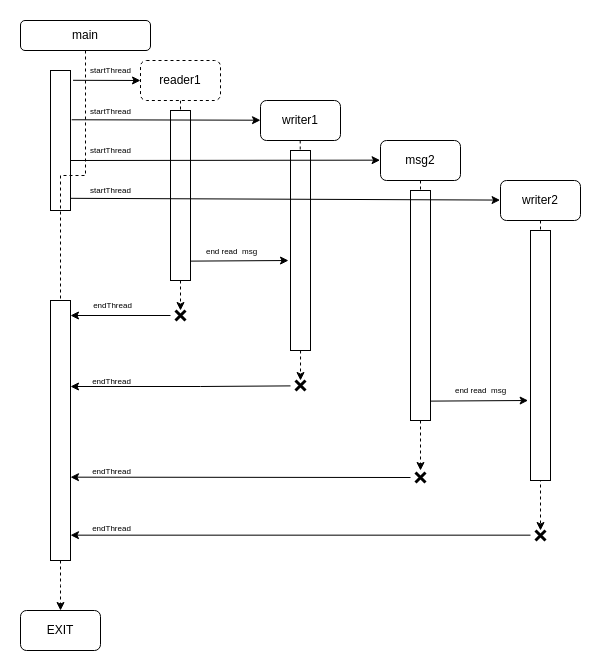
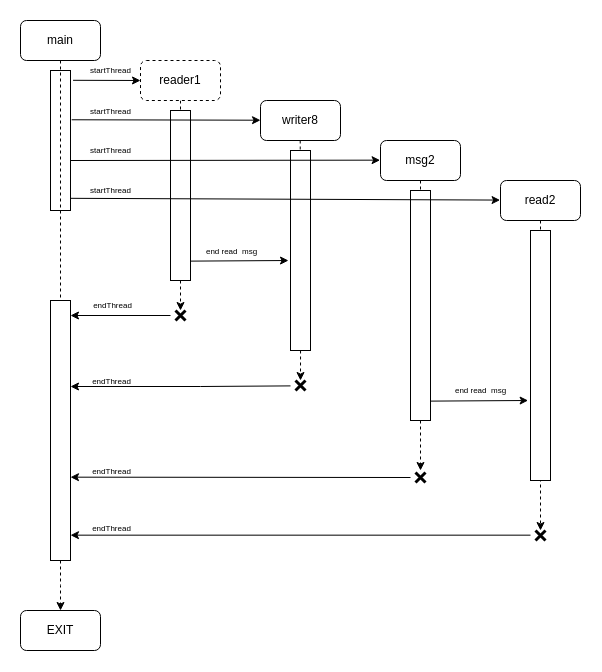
(86, 36) -> (61, 41)
(301, 121) -> (301, 121)
(541, 201) -> (541, 201)
